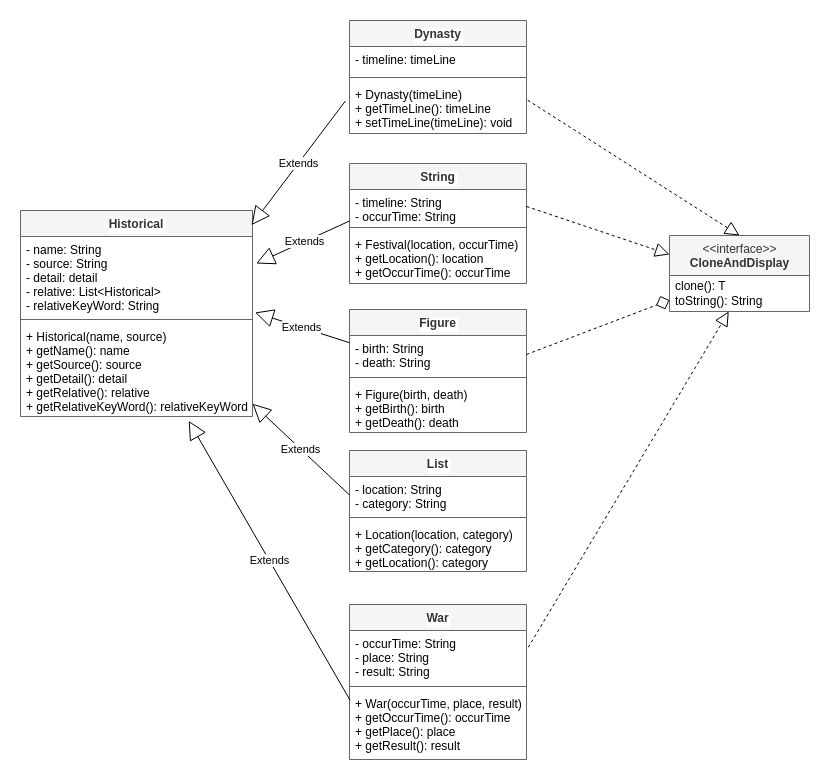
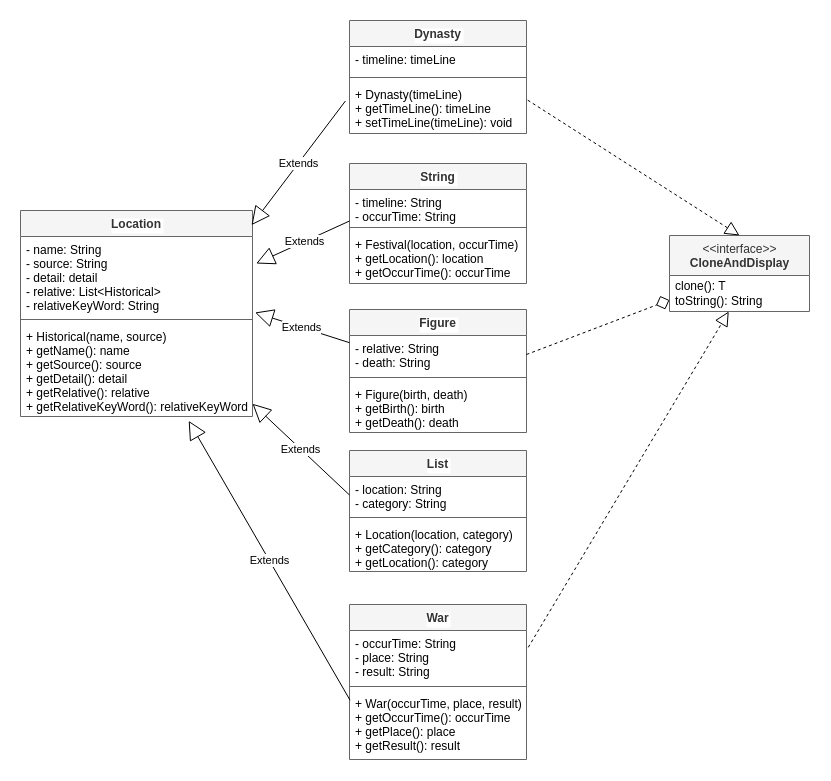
(136, 224) -> (136, 224)
(592, 229) -> none
(398, 349) -> (406, 349)
